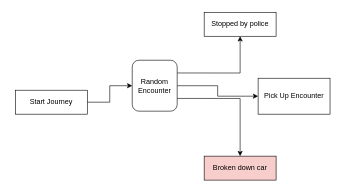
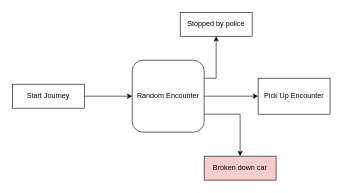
(240, 24) -> (216, 24)
(155, 86) -> (168, 96)
(51, 102) -> (48, 96)
